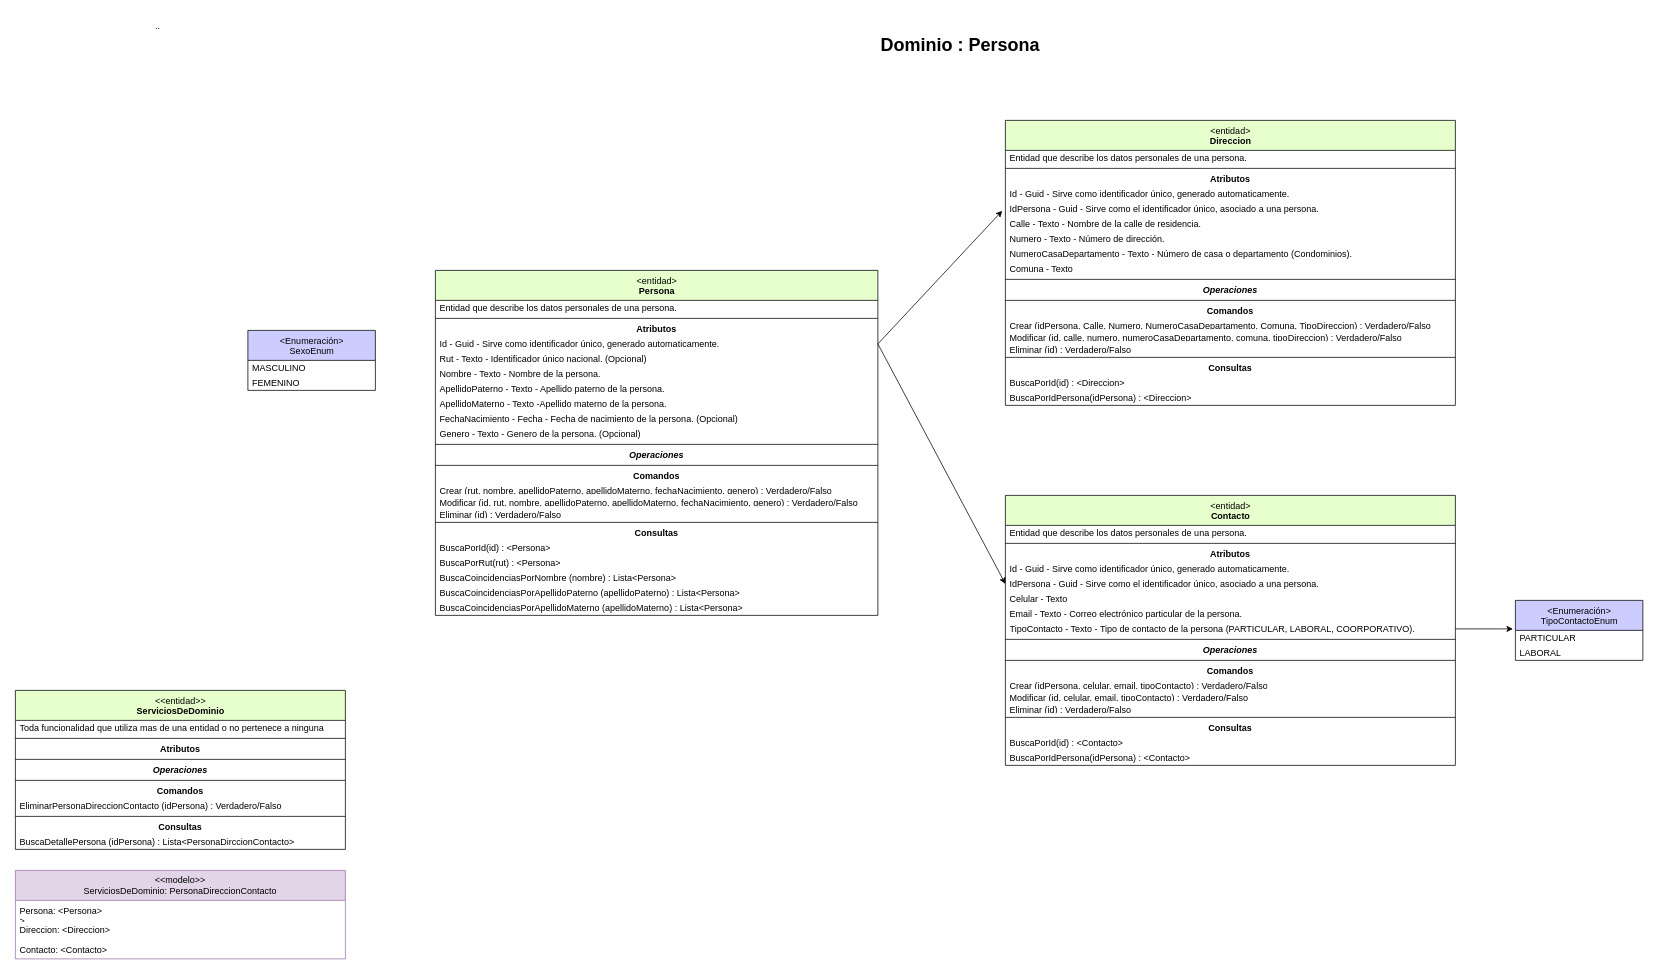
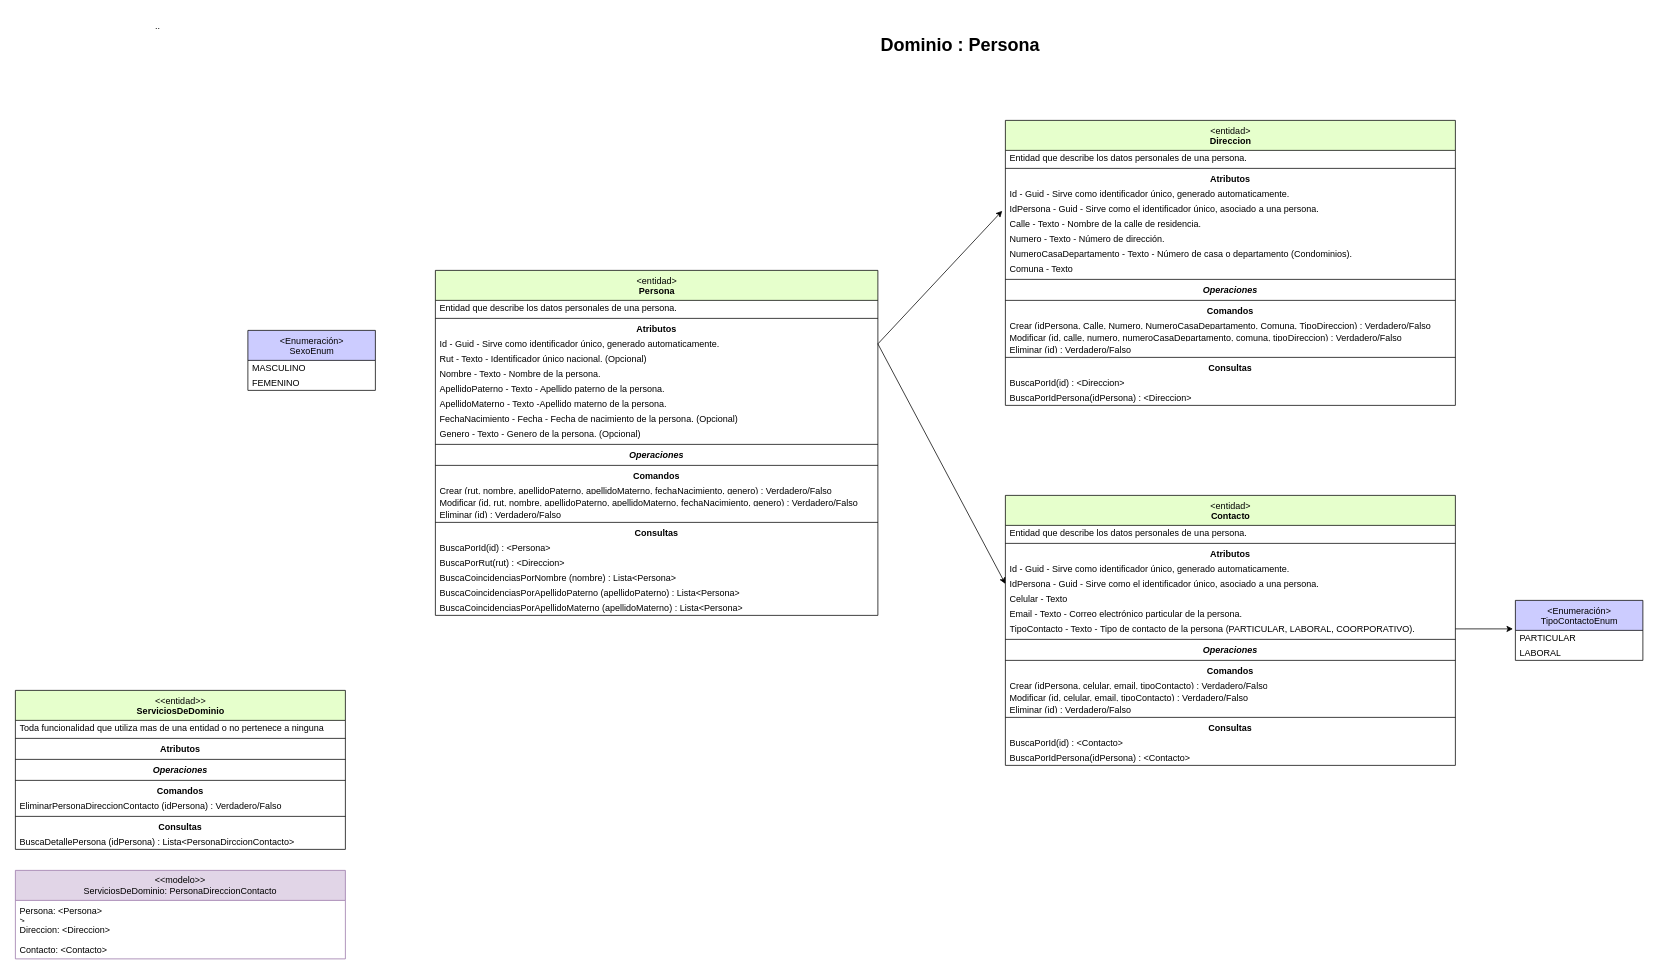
(507, 563) -> (510, 563)
